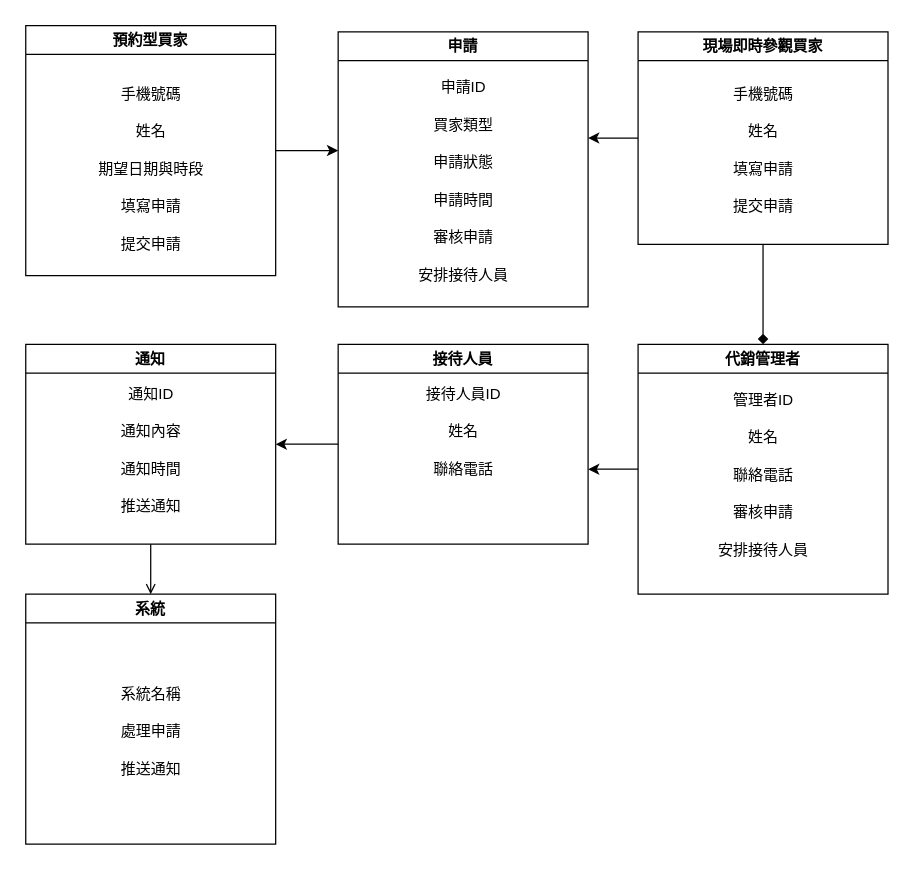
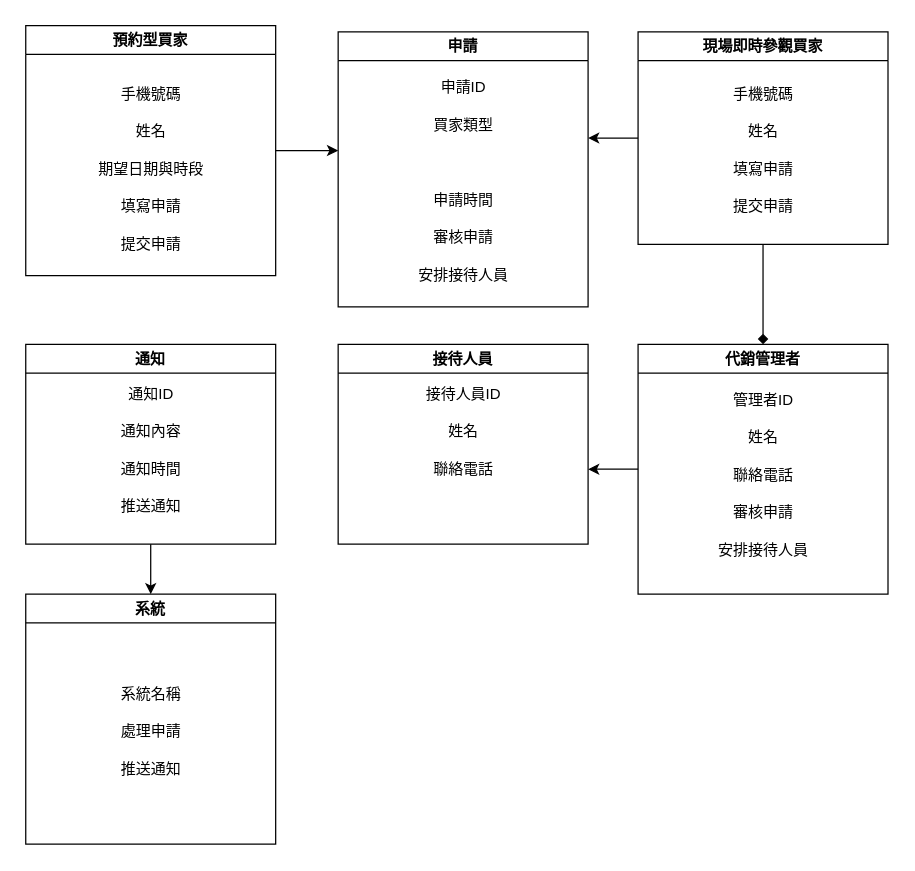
(463, 163) -> none
(310, 444) -> none
(151, 586) -> (151, 584)
